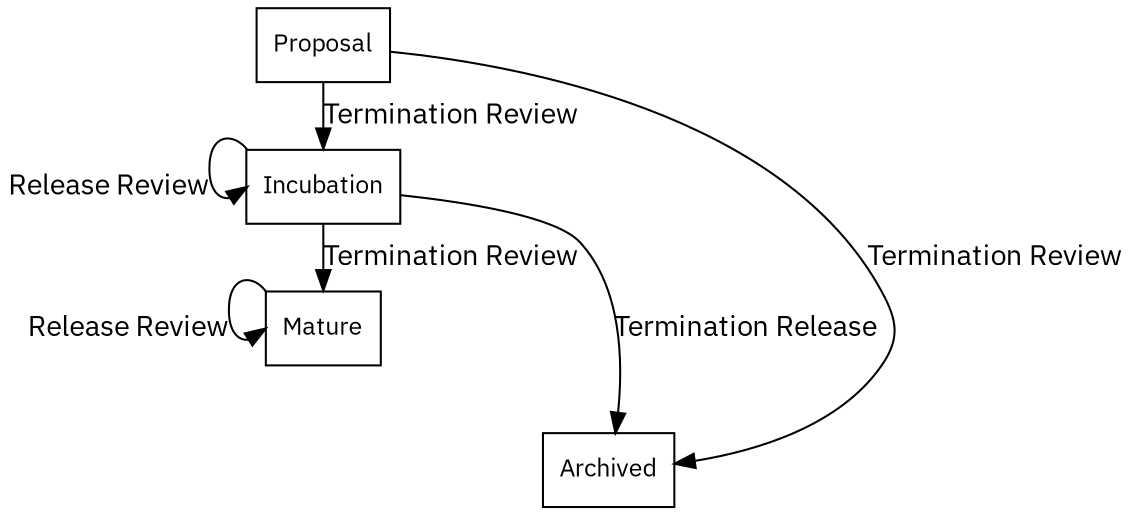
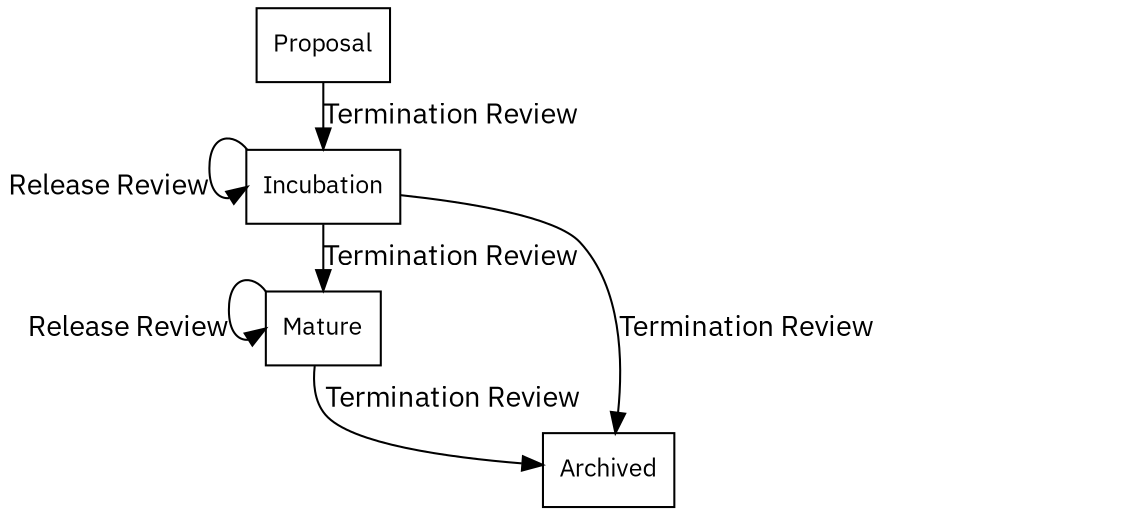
(792, 190) -> (395, 445)
(746, 328) -> (746, 328)
